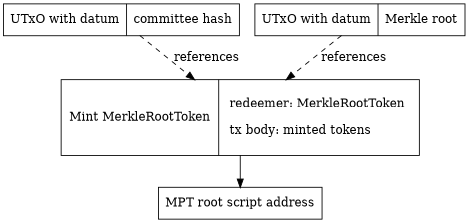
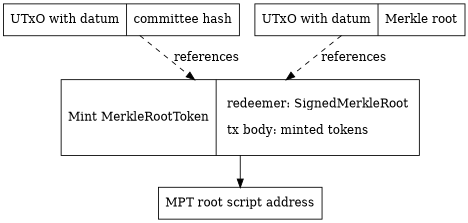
(317, 104) -> (318, 104)
